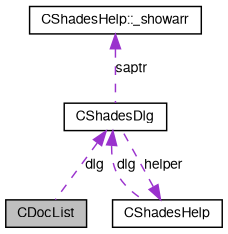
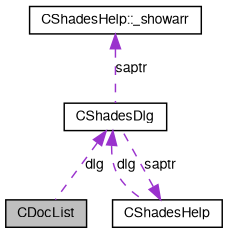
(164, 165) -> (160, 165)
